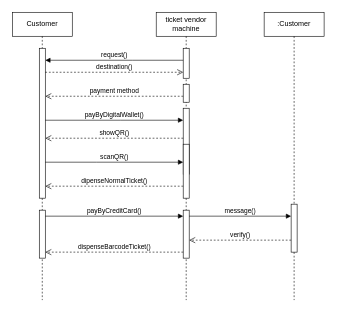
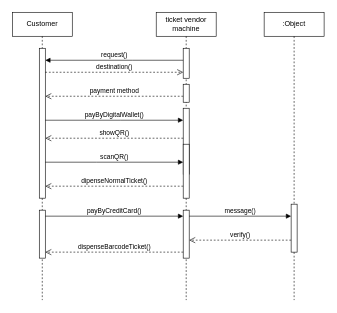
(294, 24) -> (294, 24)
